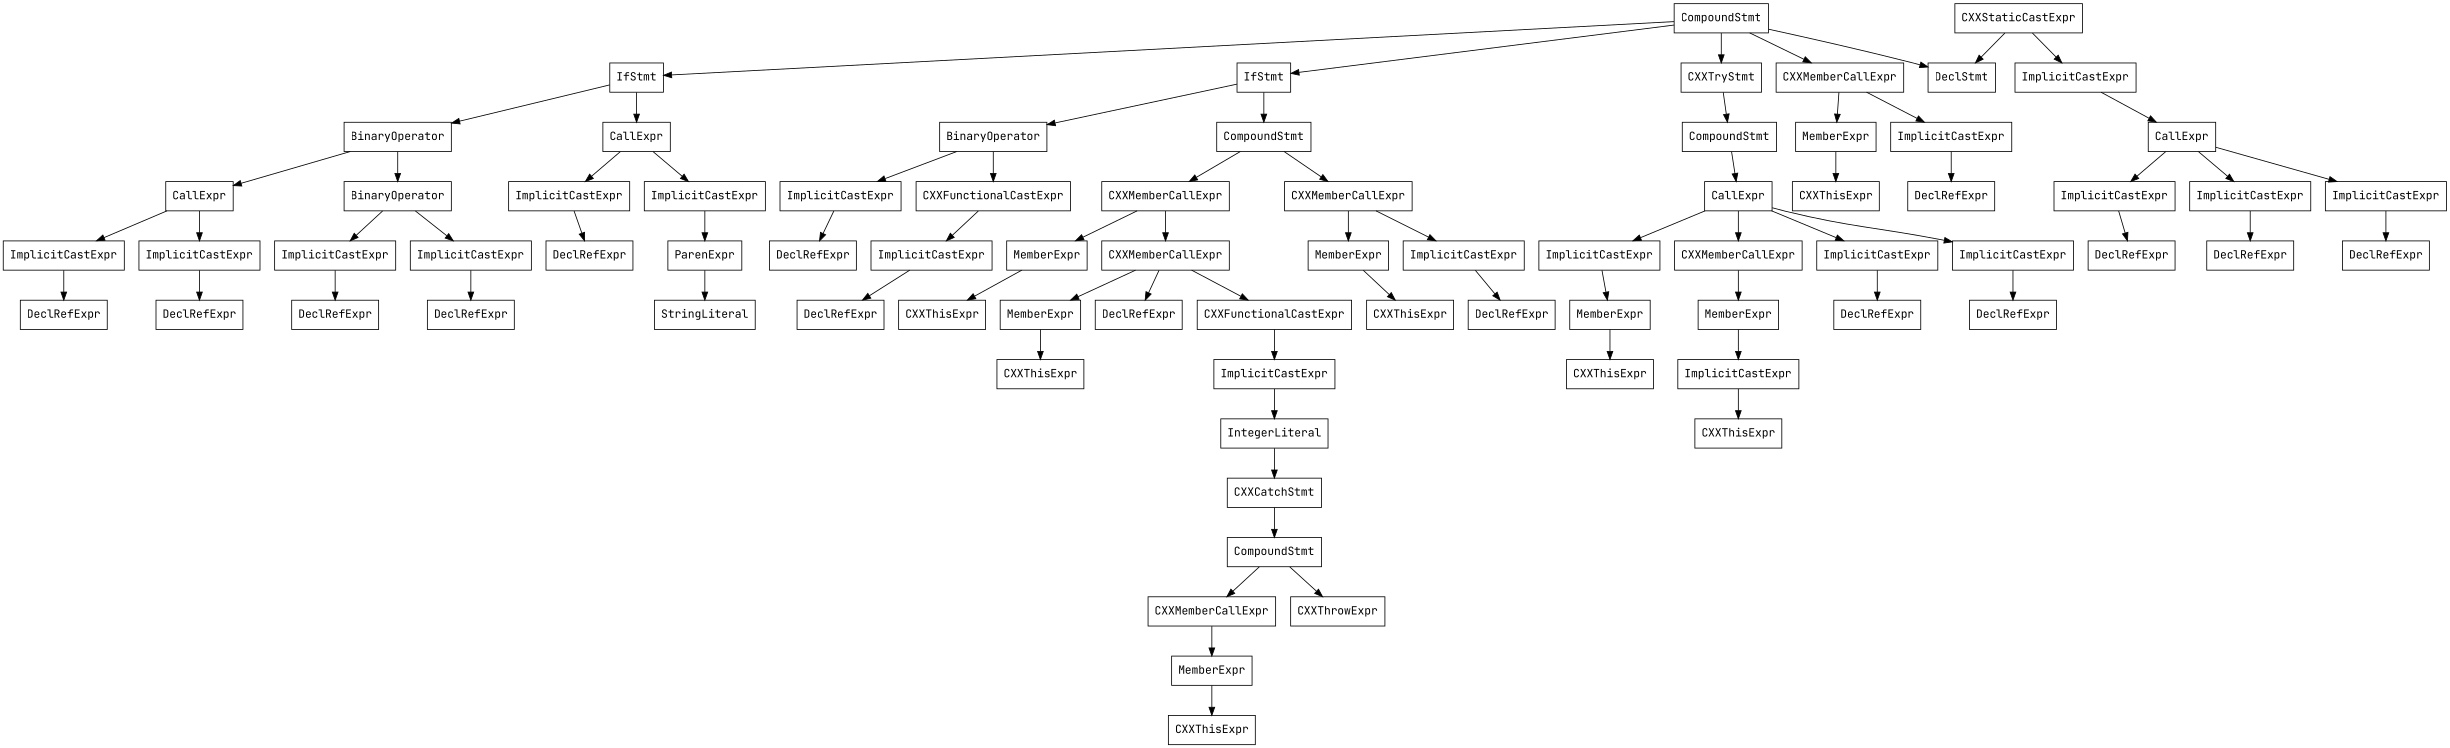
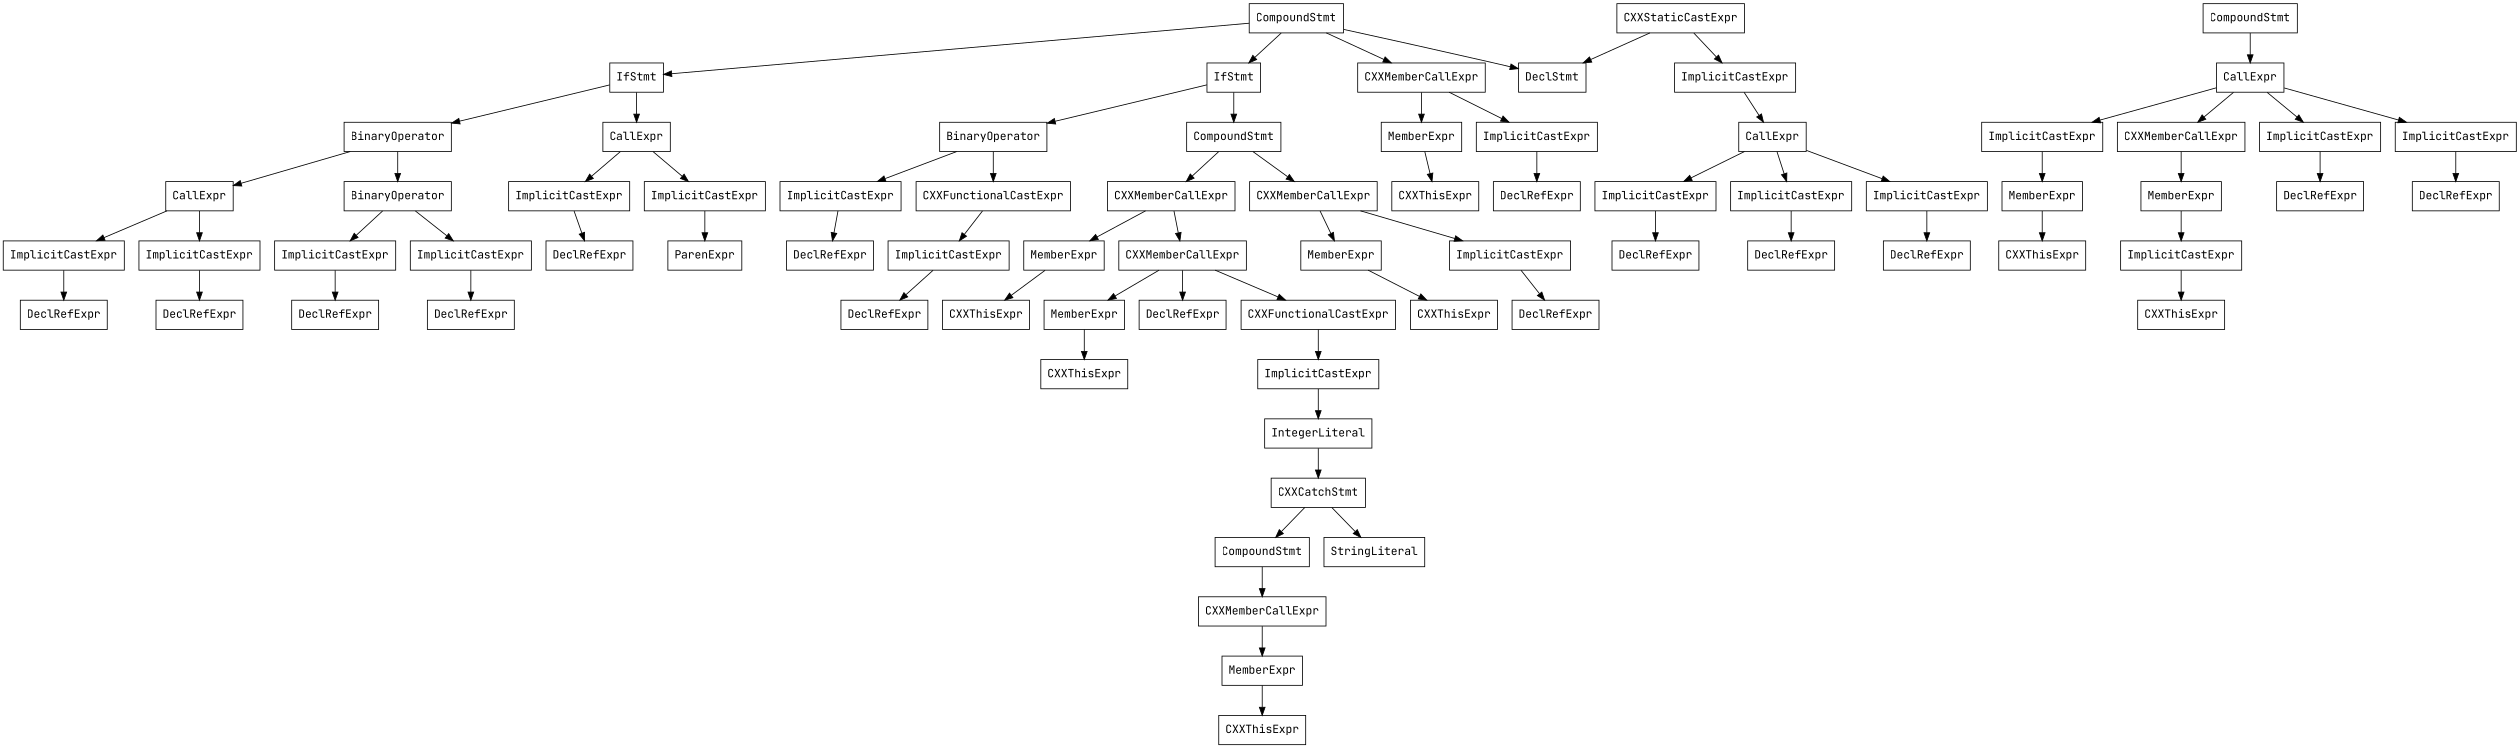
(1721, 78) -> none
(705, 281) -> (1343, 519)
(1338, 611) -> none
